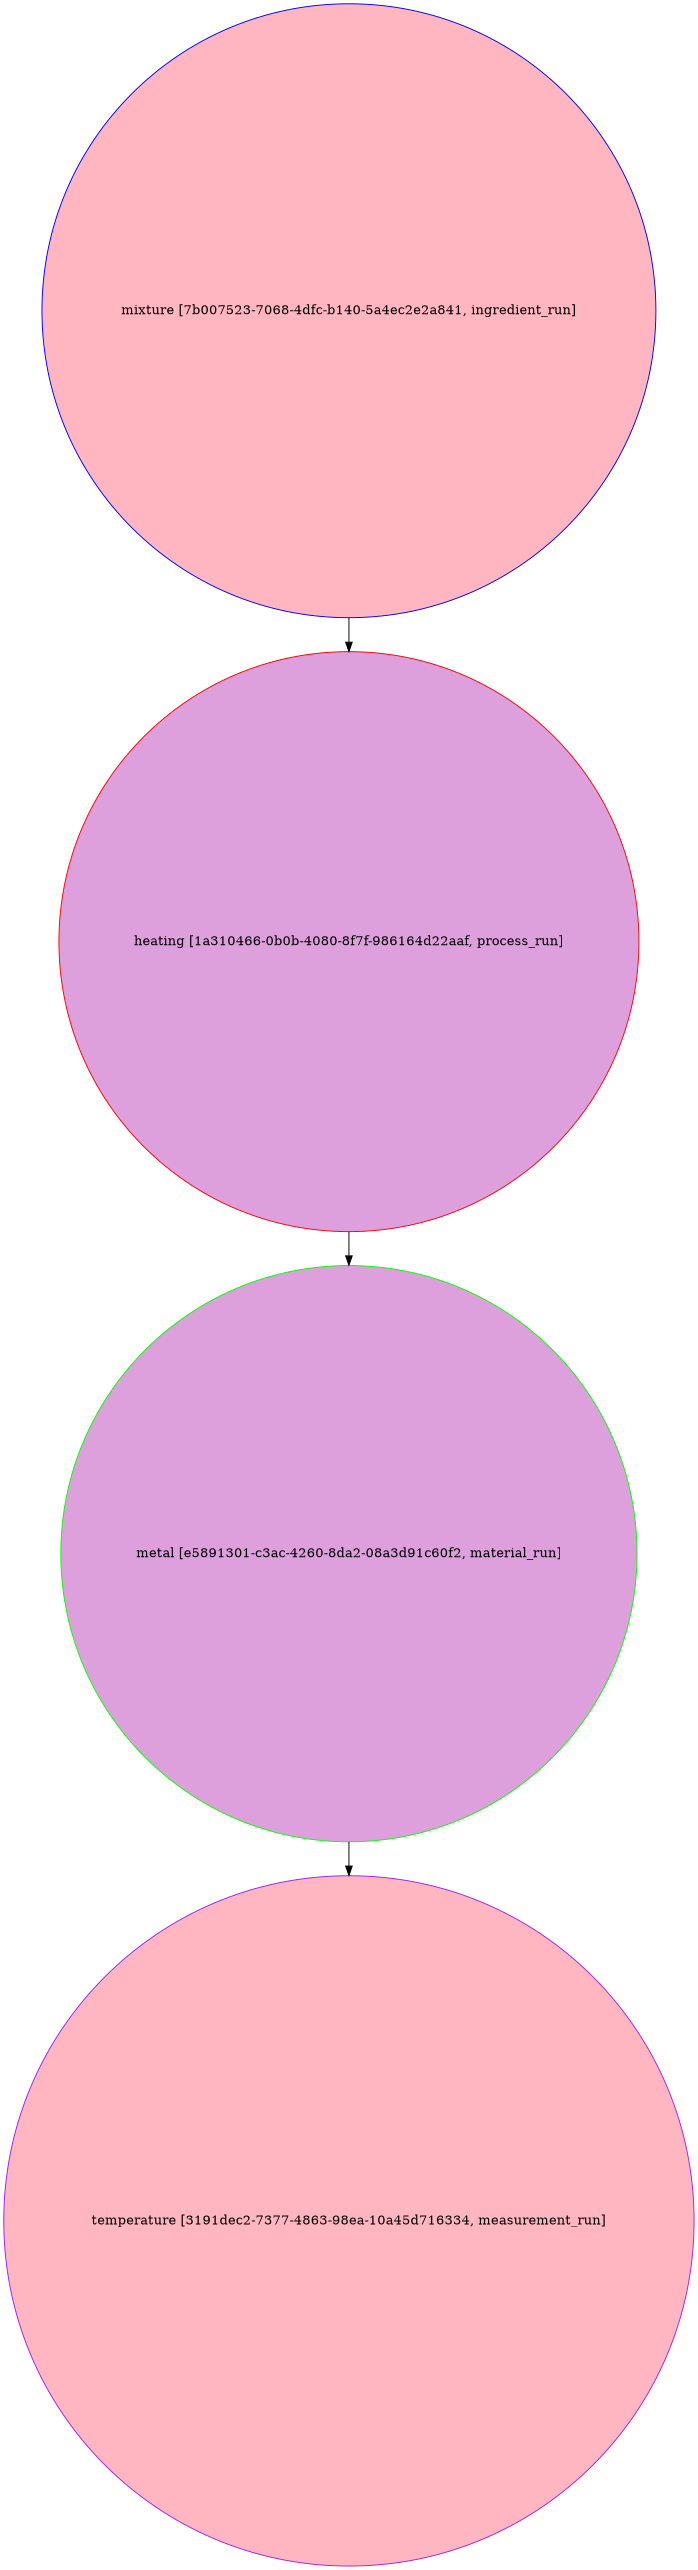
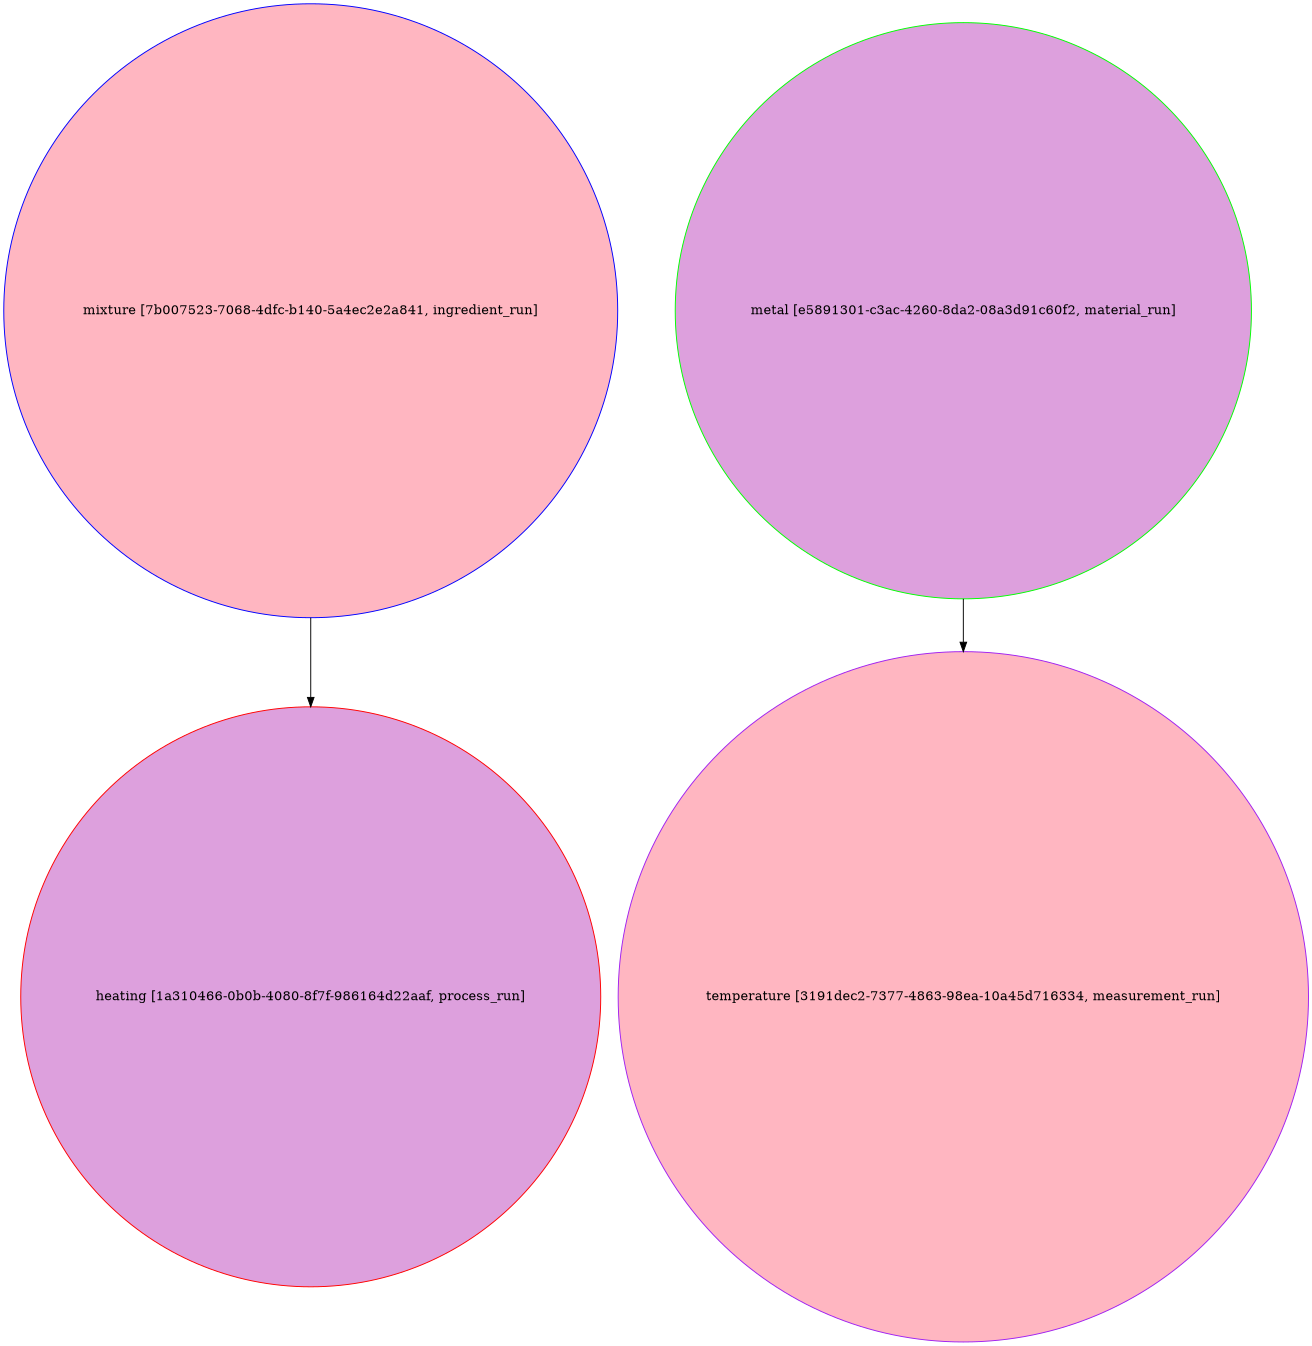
(349, 1244) -> none
